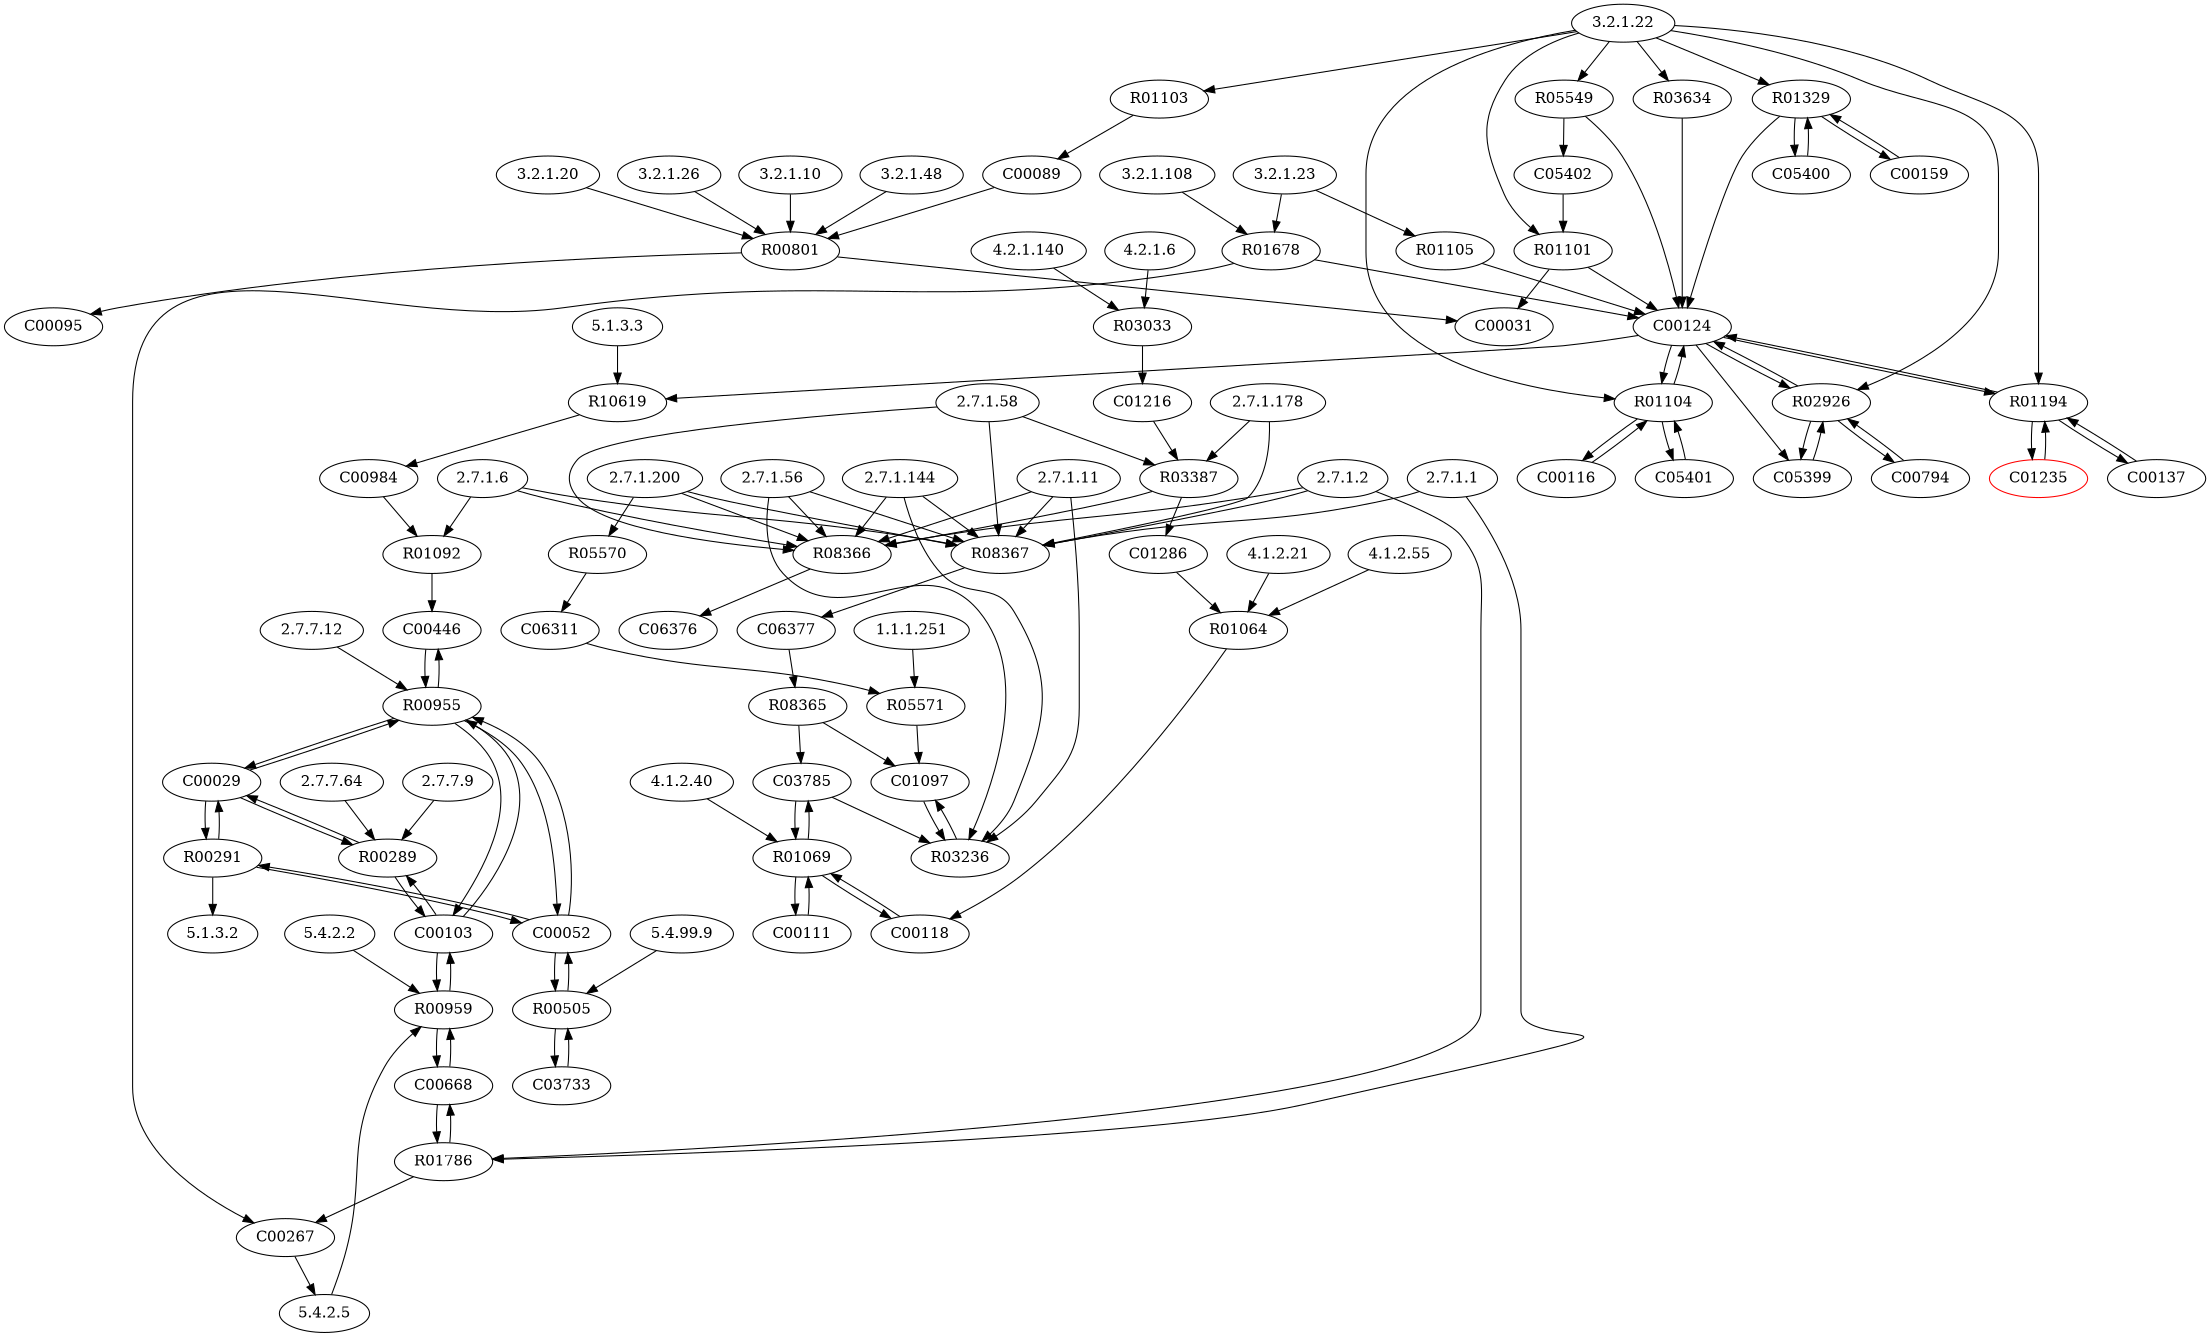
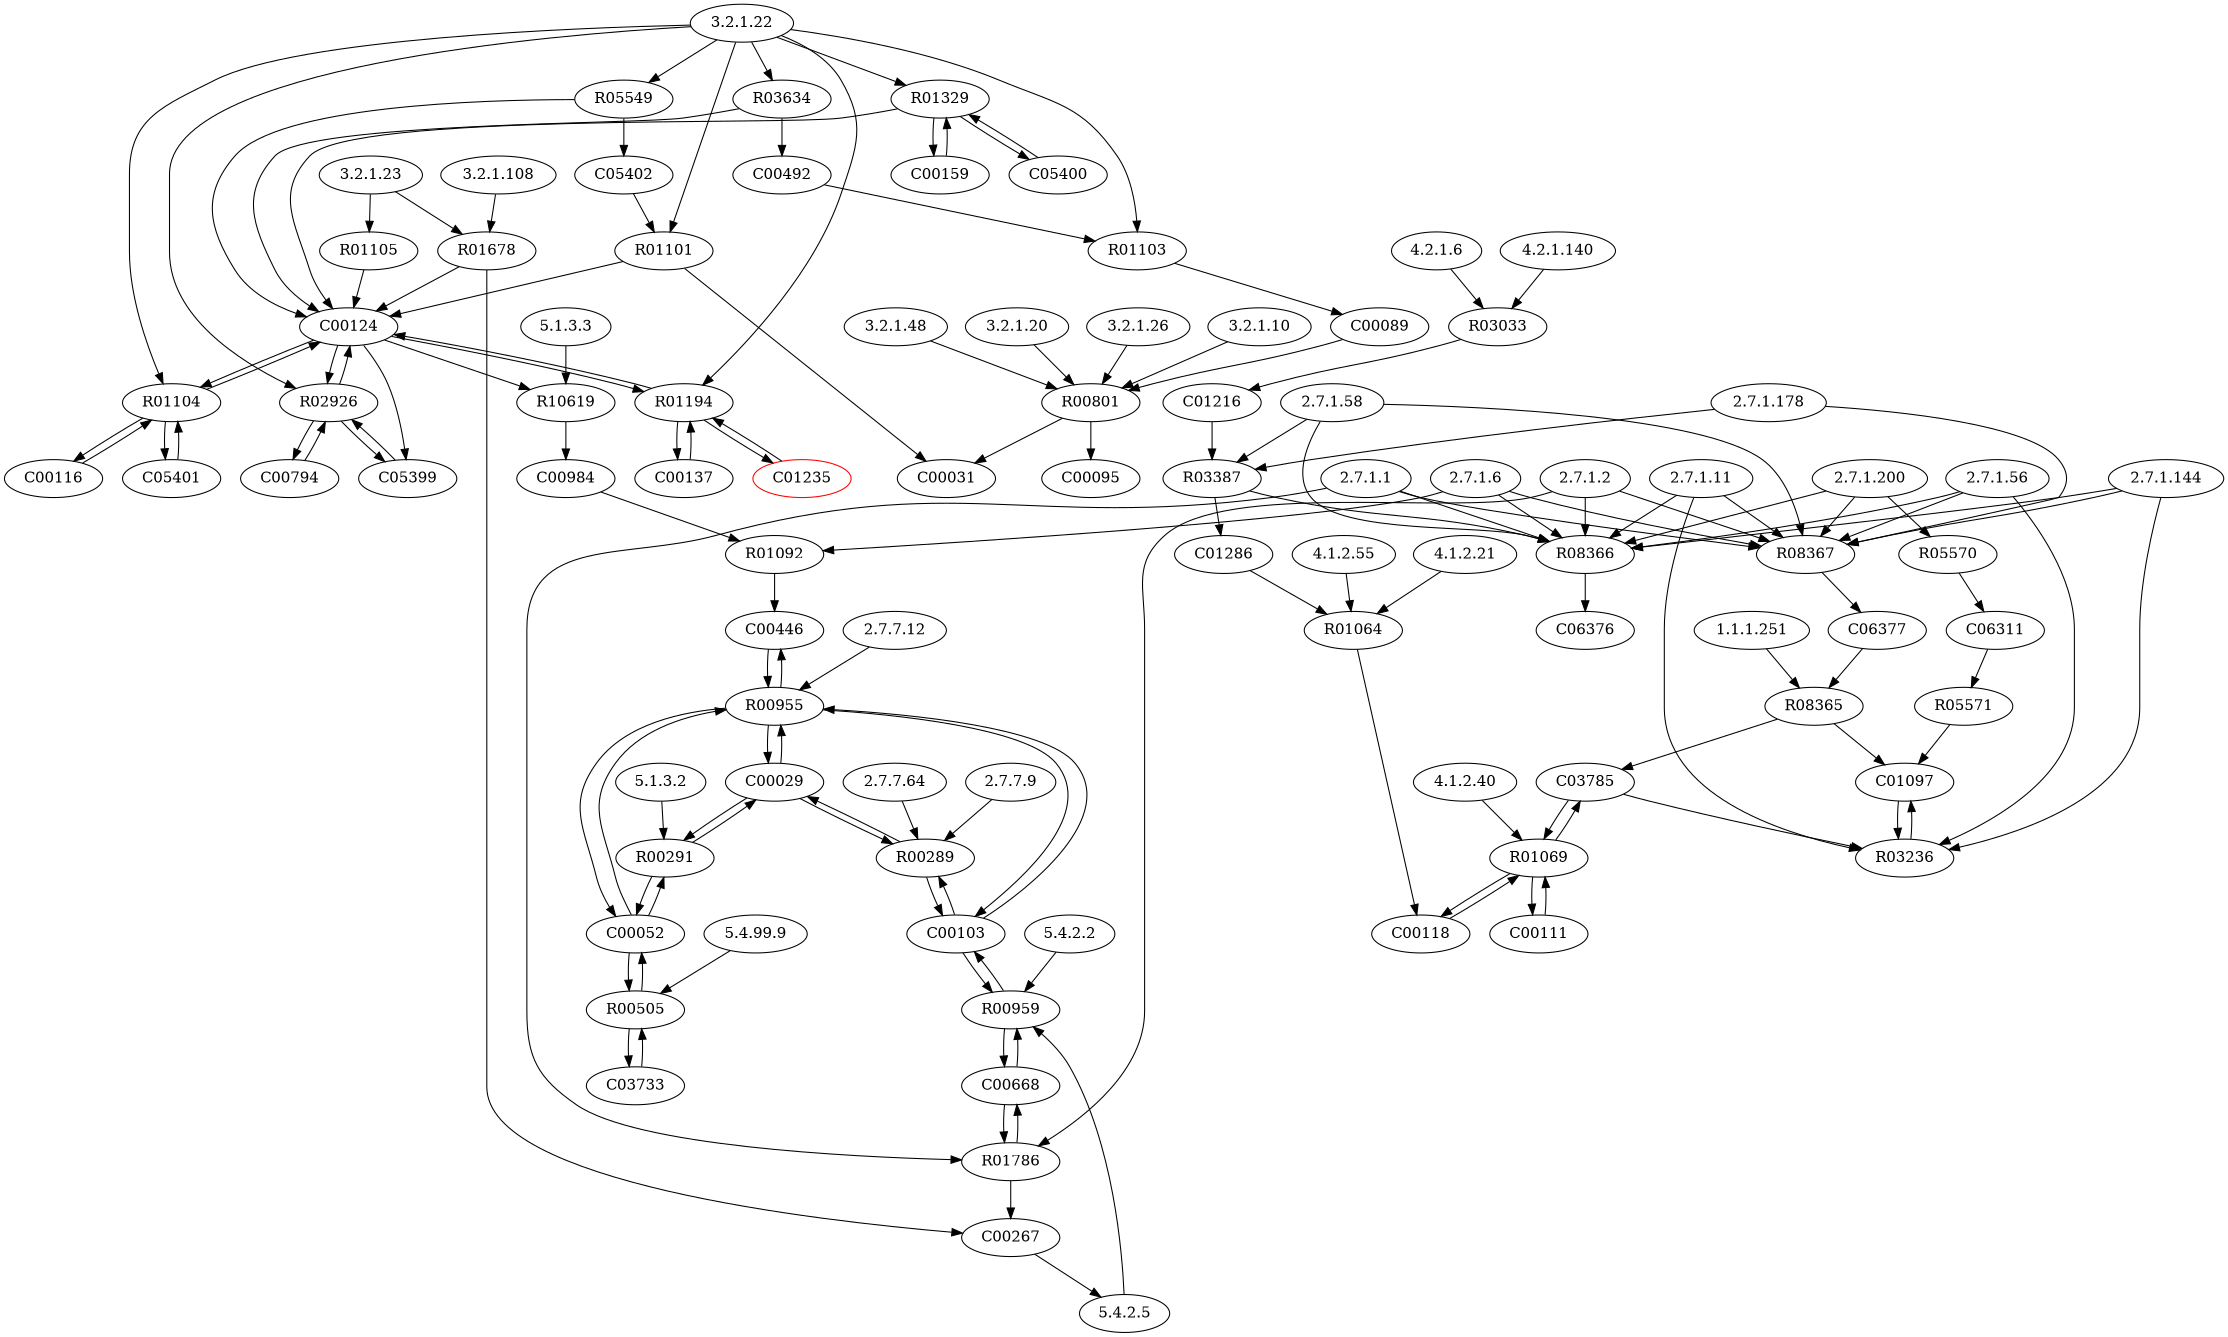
none -> (782, 175)
none -> (1470, 515)
(913, 663) -> (1780, 664)
(213, 891) -> (663, 815)
